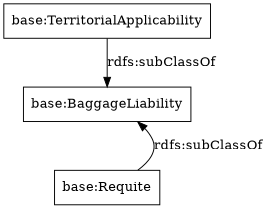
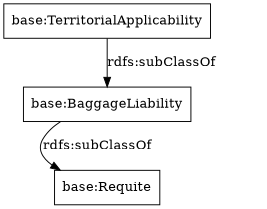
(153, 151) -> (42, 142)
